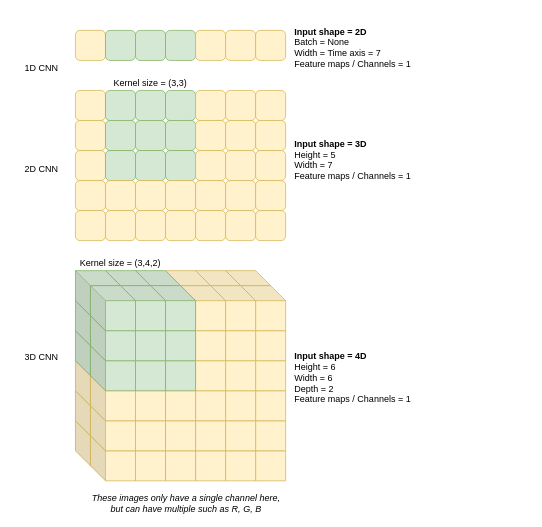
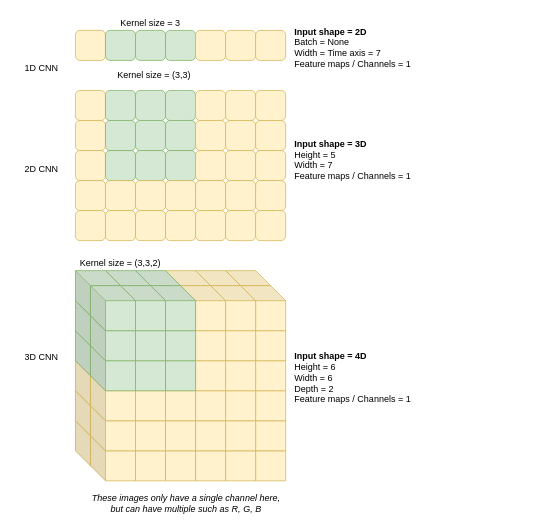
none -> (150, 23)
(150, 83) -> (154, 75)
(120, 263) -> (120, 263)
